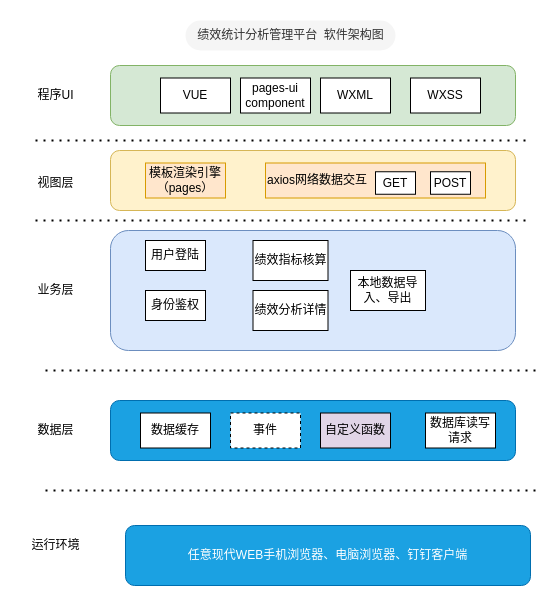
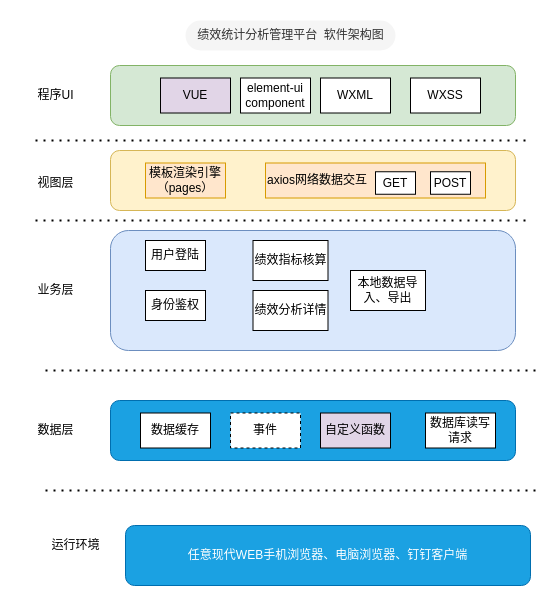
(196, 96) -> (196, 96)
(276, 96) -> (276, 96)
(56, 546) -> (76, 546)
